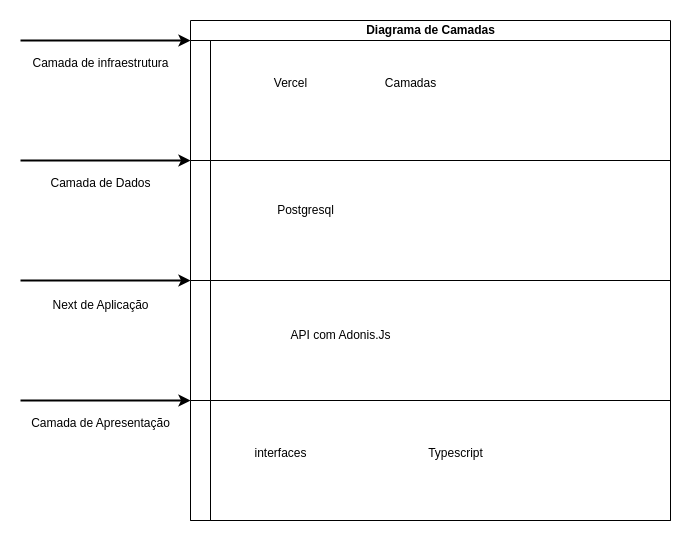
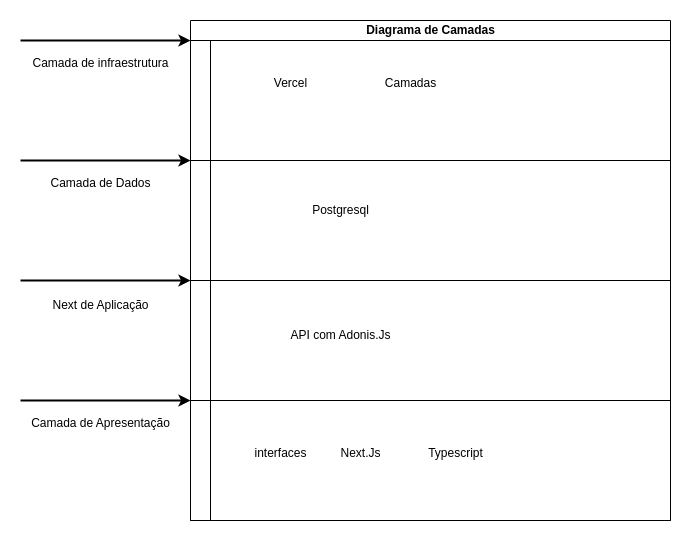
(306, 211) -> (341, 211)
none -> (361, 454)
